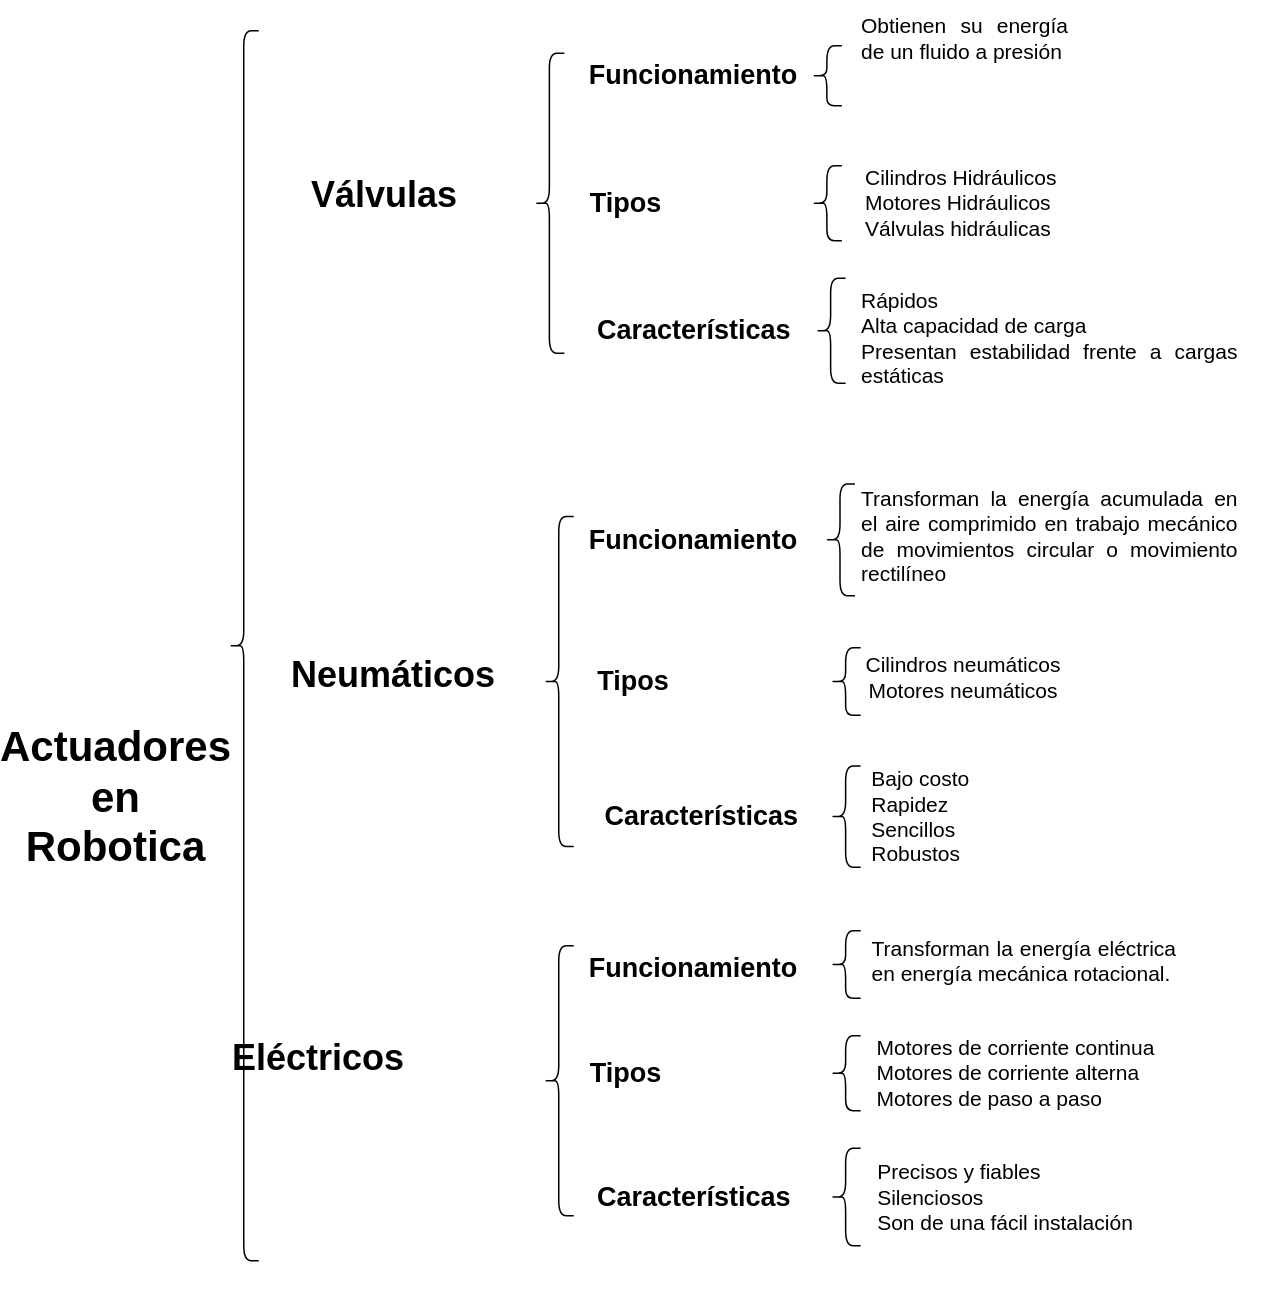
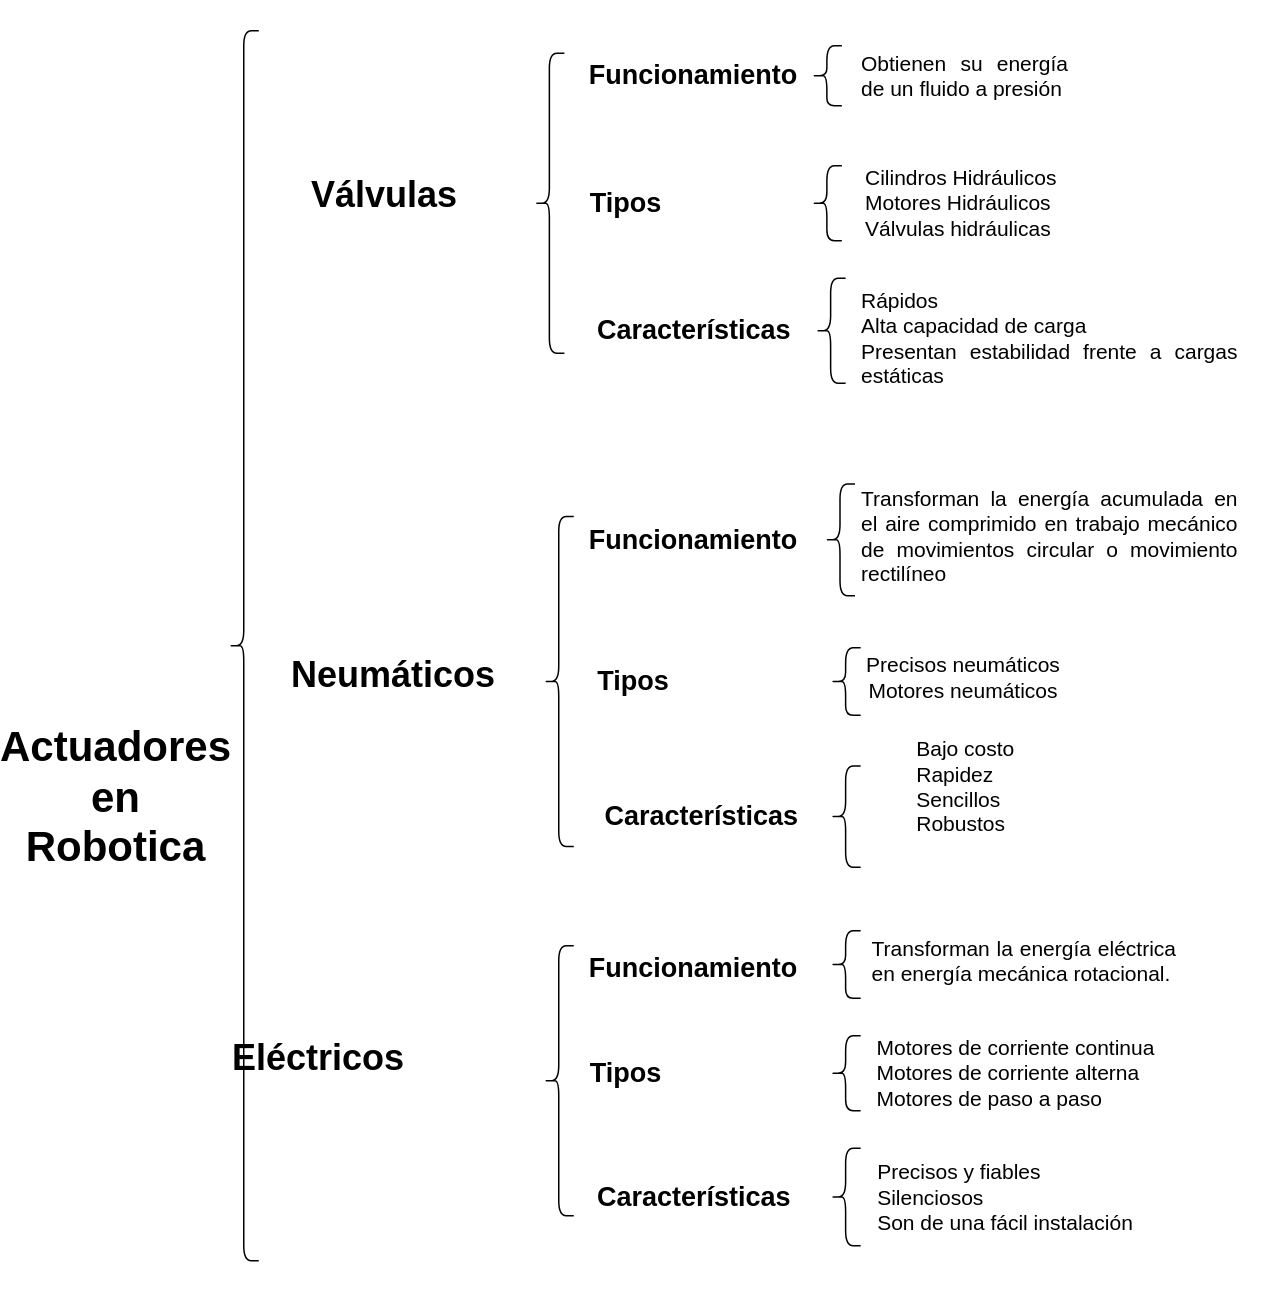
(966, 38) -> (966, 76)
(964, 677) -> (964, 677)
(921, 817) -> (966, 787)
